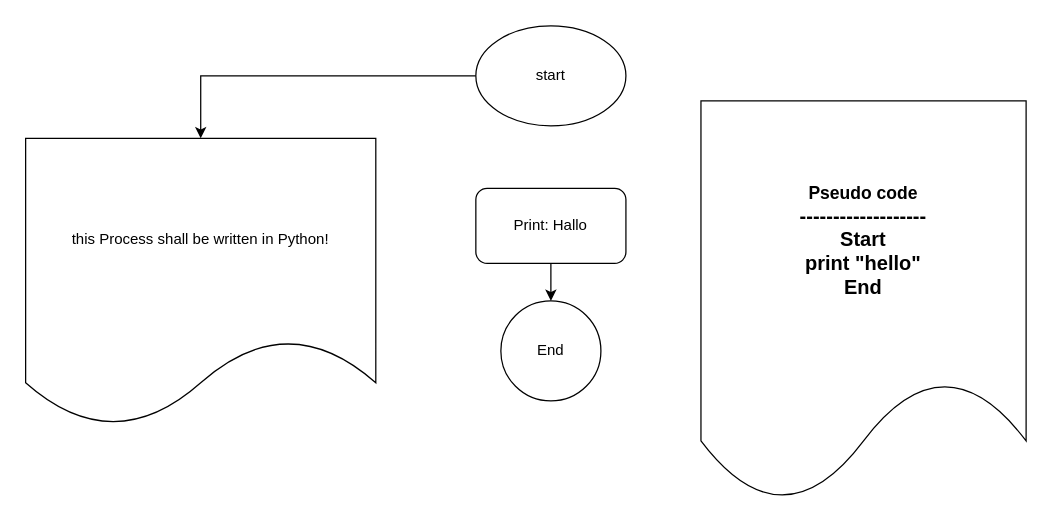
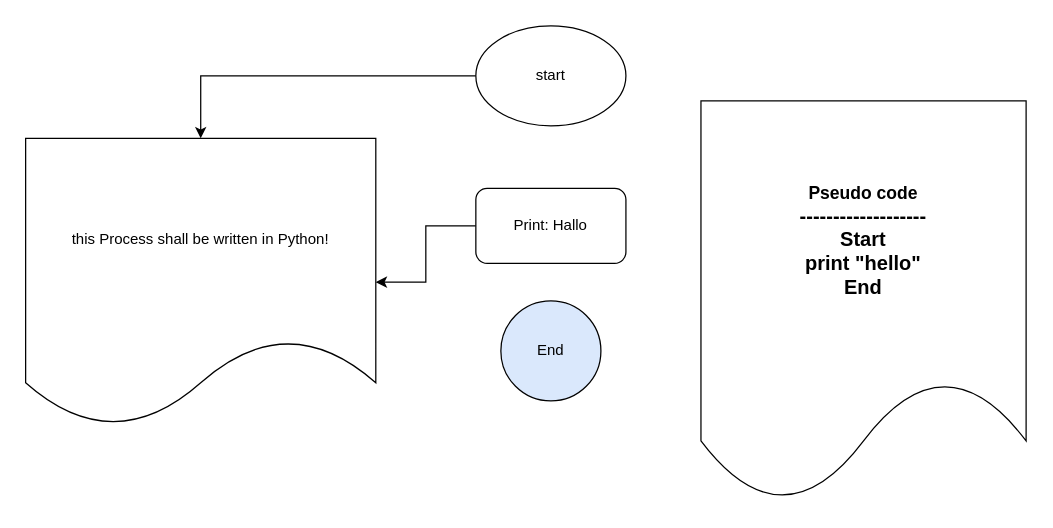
(551, 286) -> (426, 250)
(551, 351) -> (551, 351)
